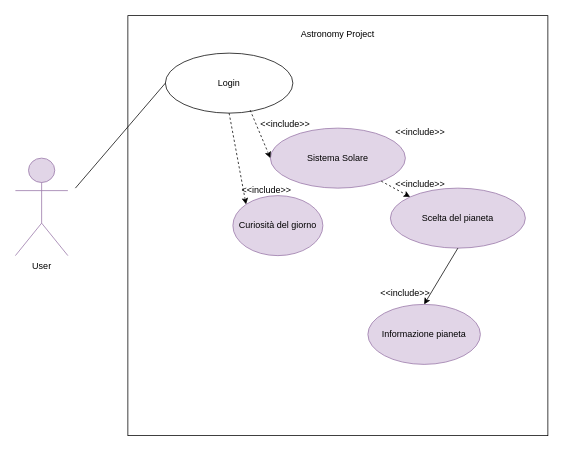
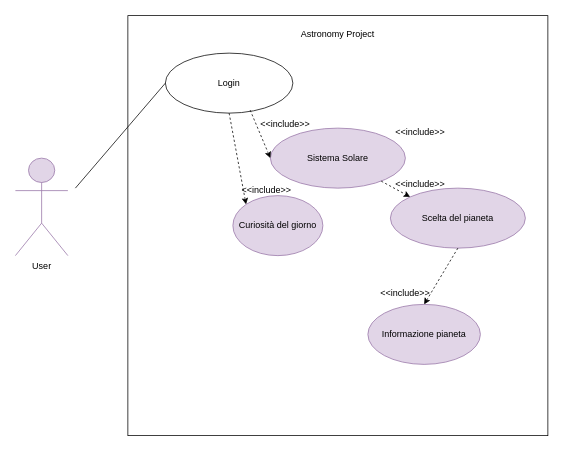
(443, 273) -> (443, 273)
